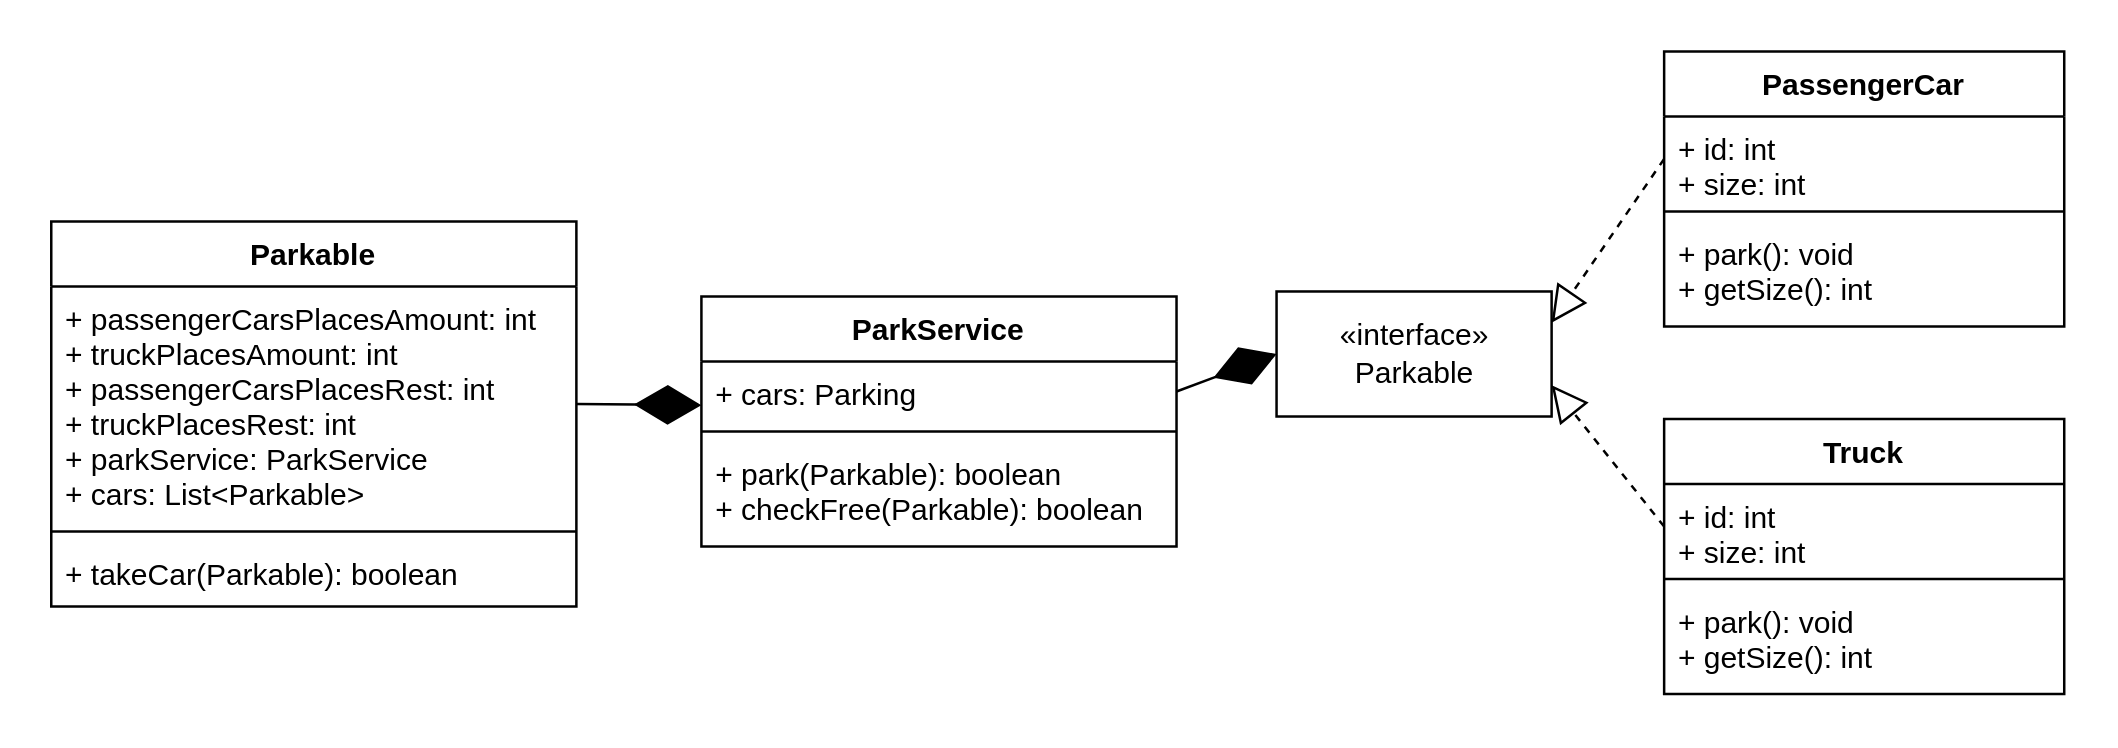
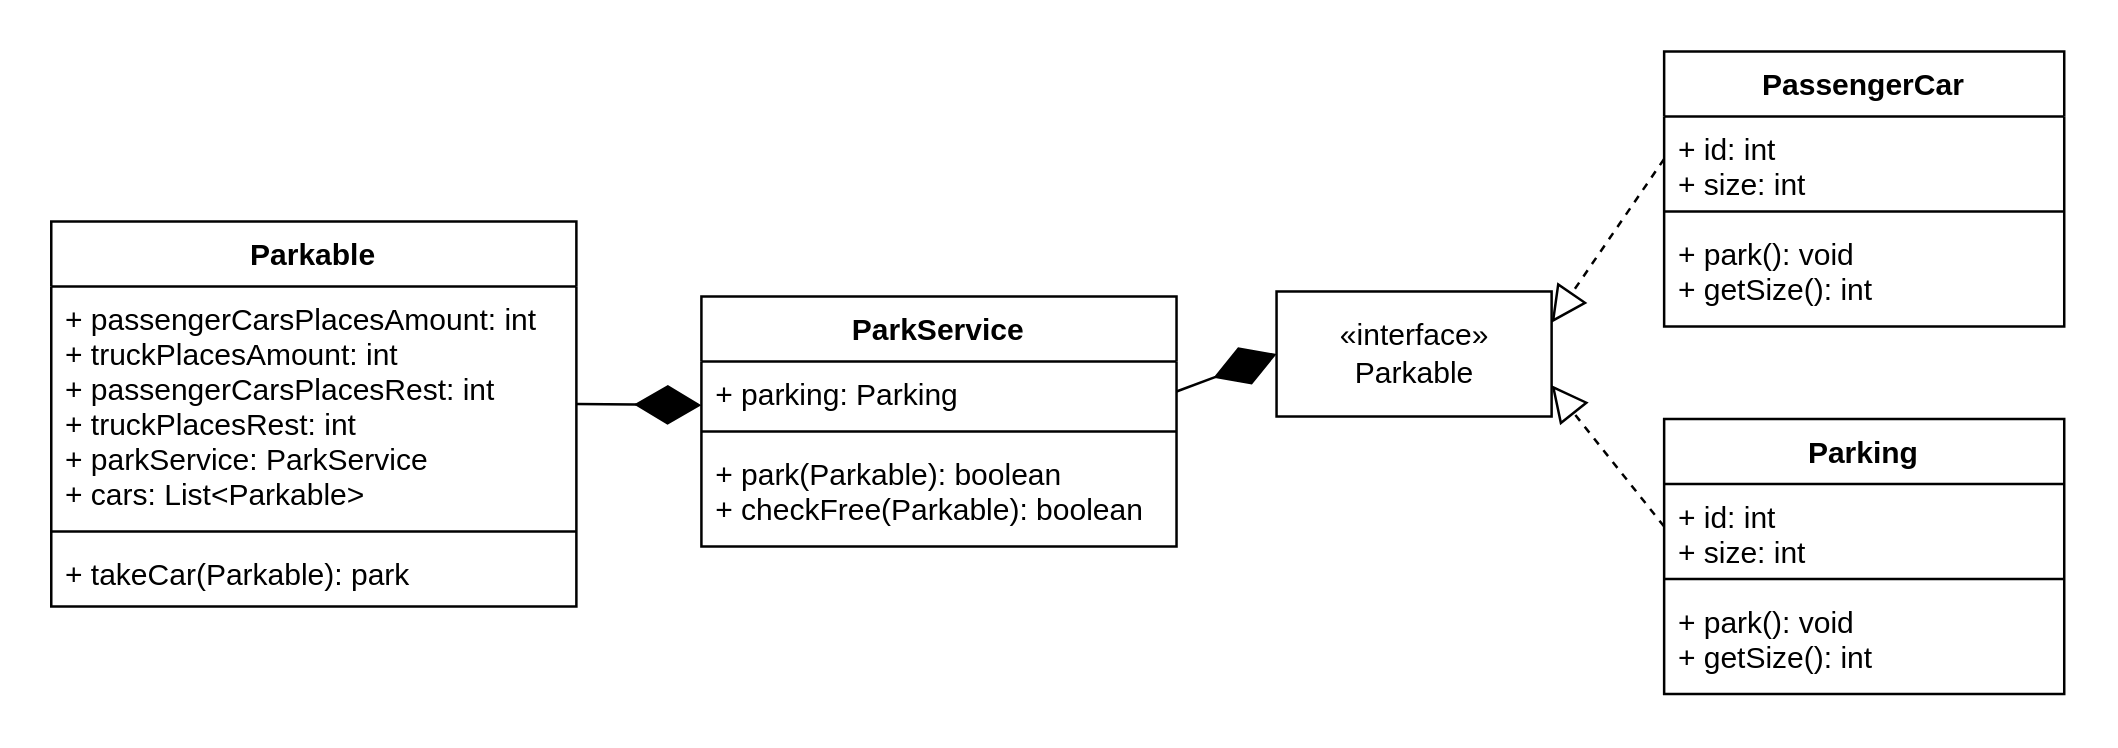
(825, 395) -> (847, 395)
(1863, 453) -> (1863, 453)
(281, 575) -> (259, 575)
